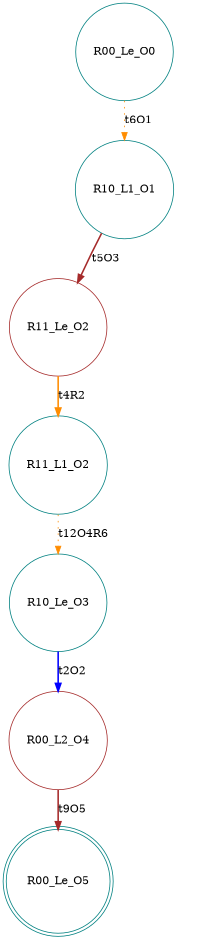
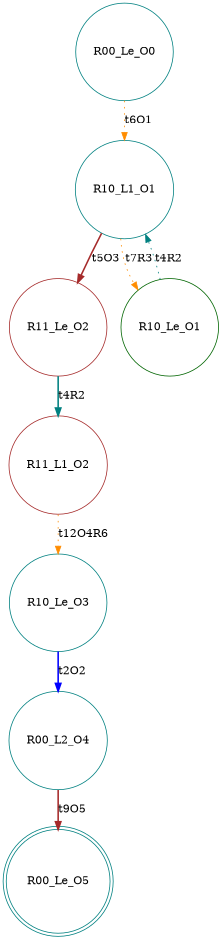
none -> (170, 327)
(58, 392) -> (58, 392)
(58, 465) -> (58, 465)
(58, 740) -> (58, 740)
